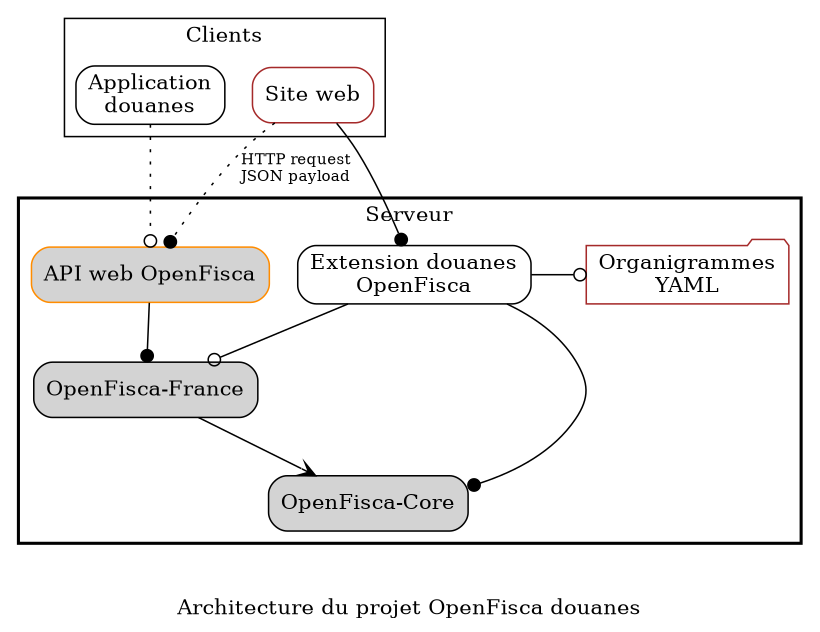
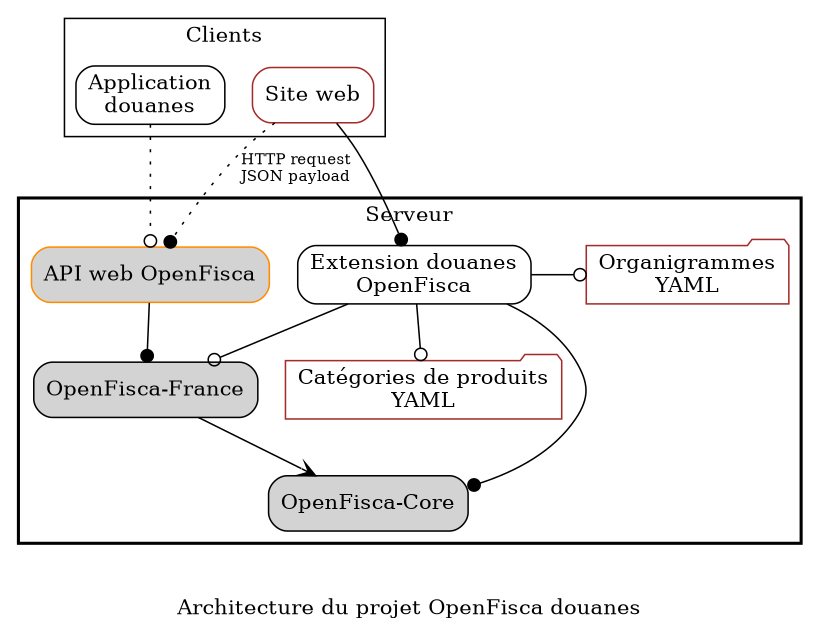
none -> (424, 390)
